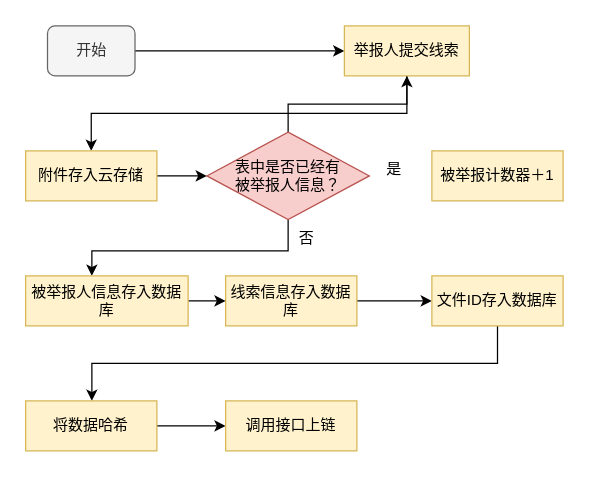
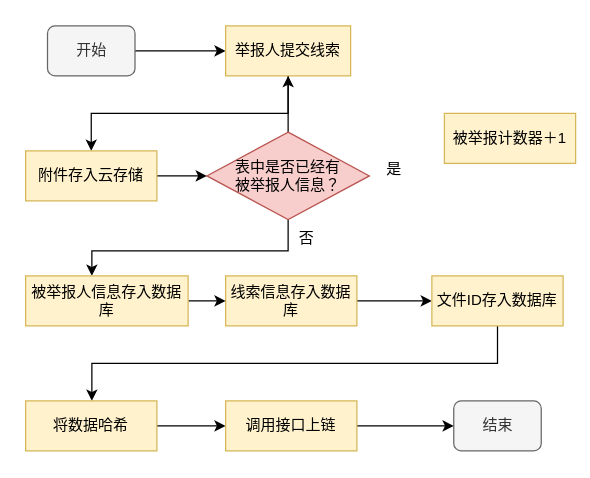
(407, 51) -> (288, 51)
(498, 176) -> (510, 138)
none -> (401, 426)
none -> (498, 426)
